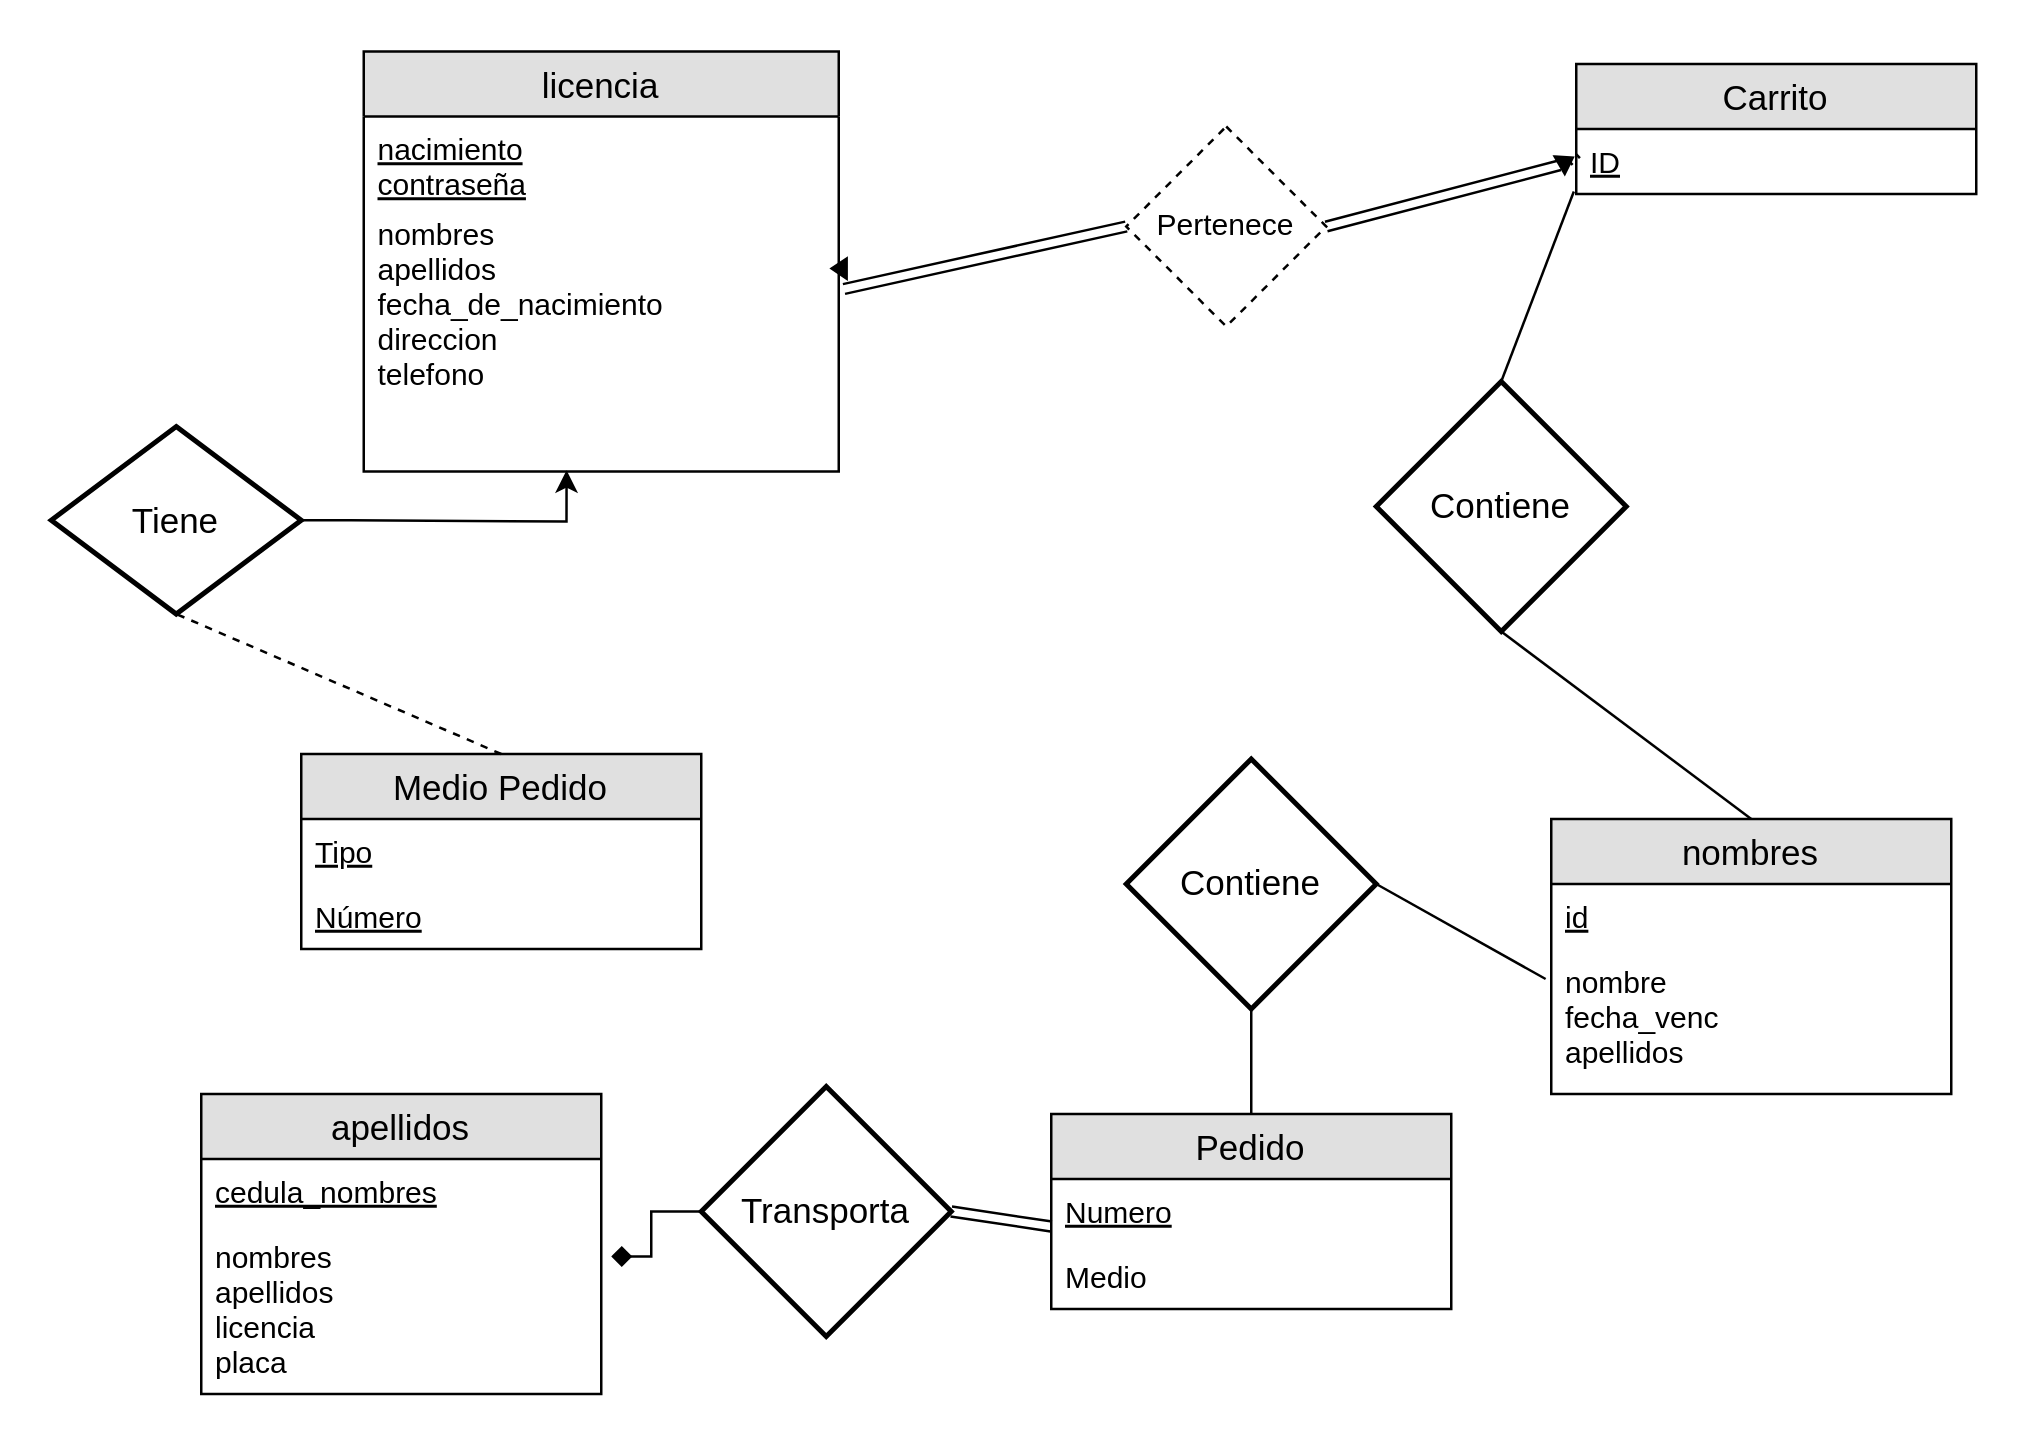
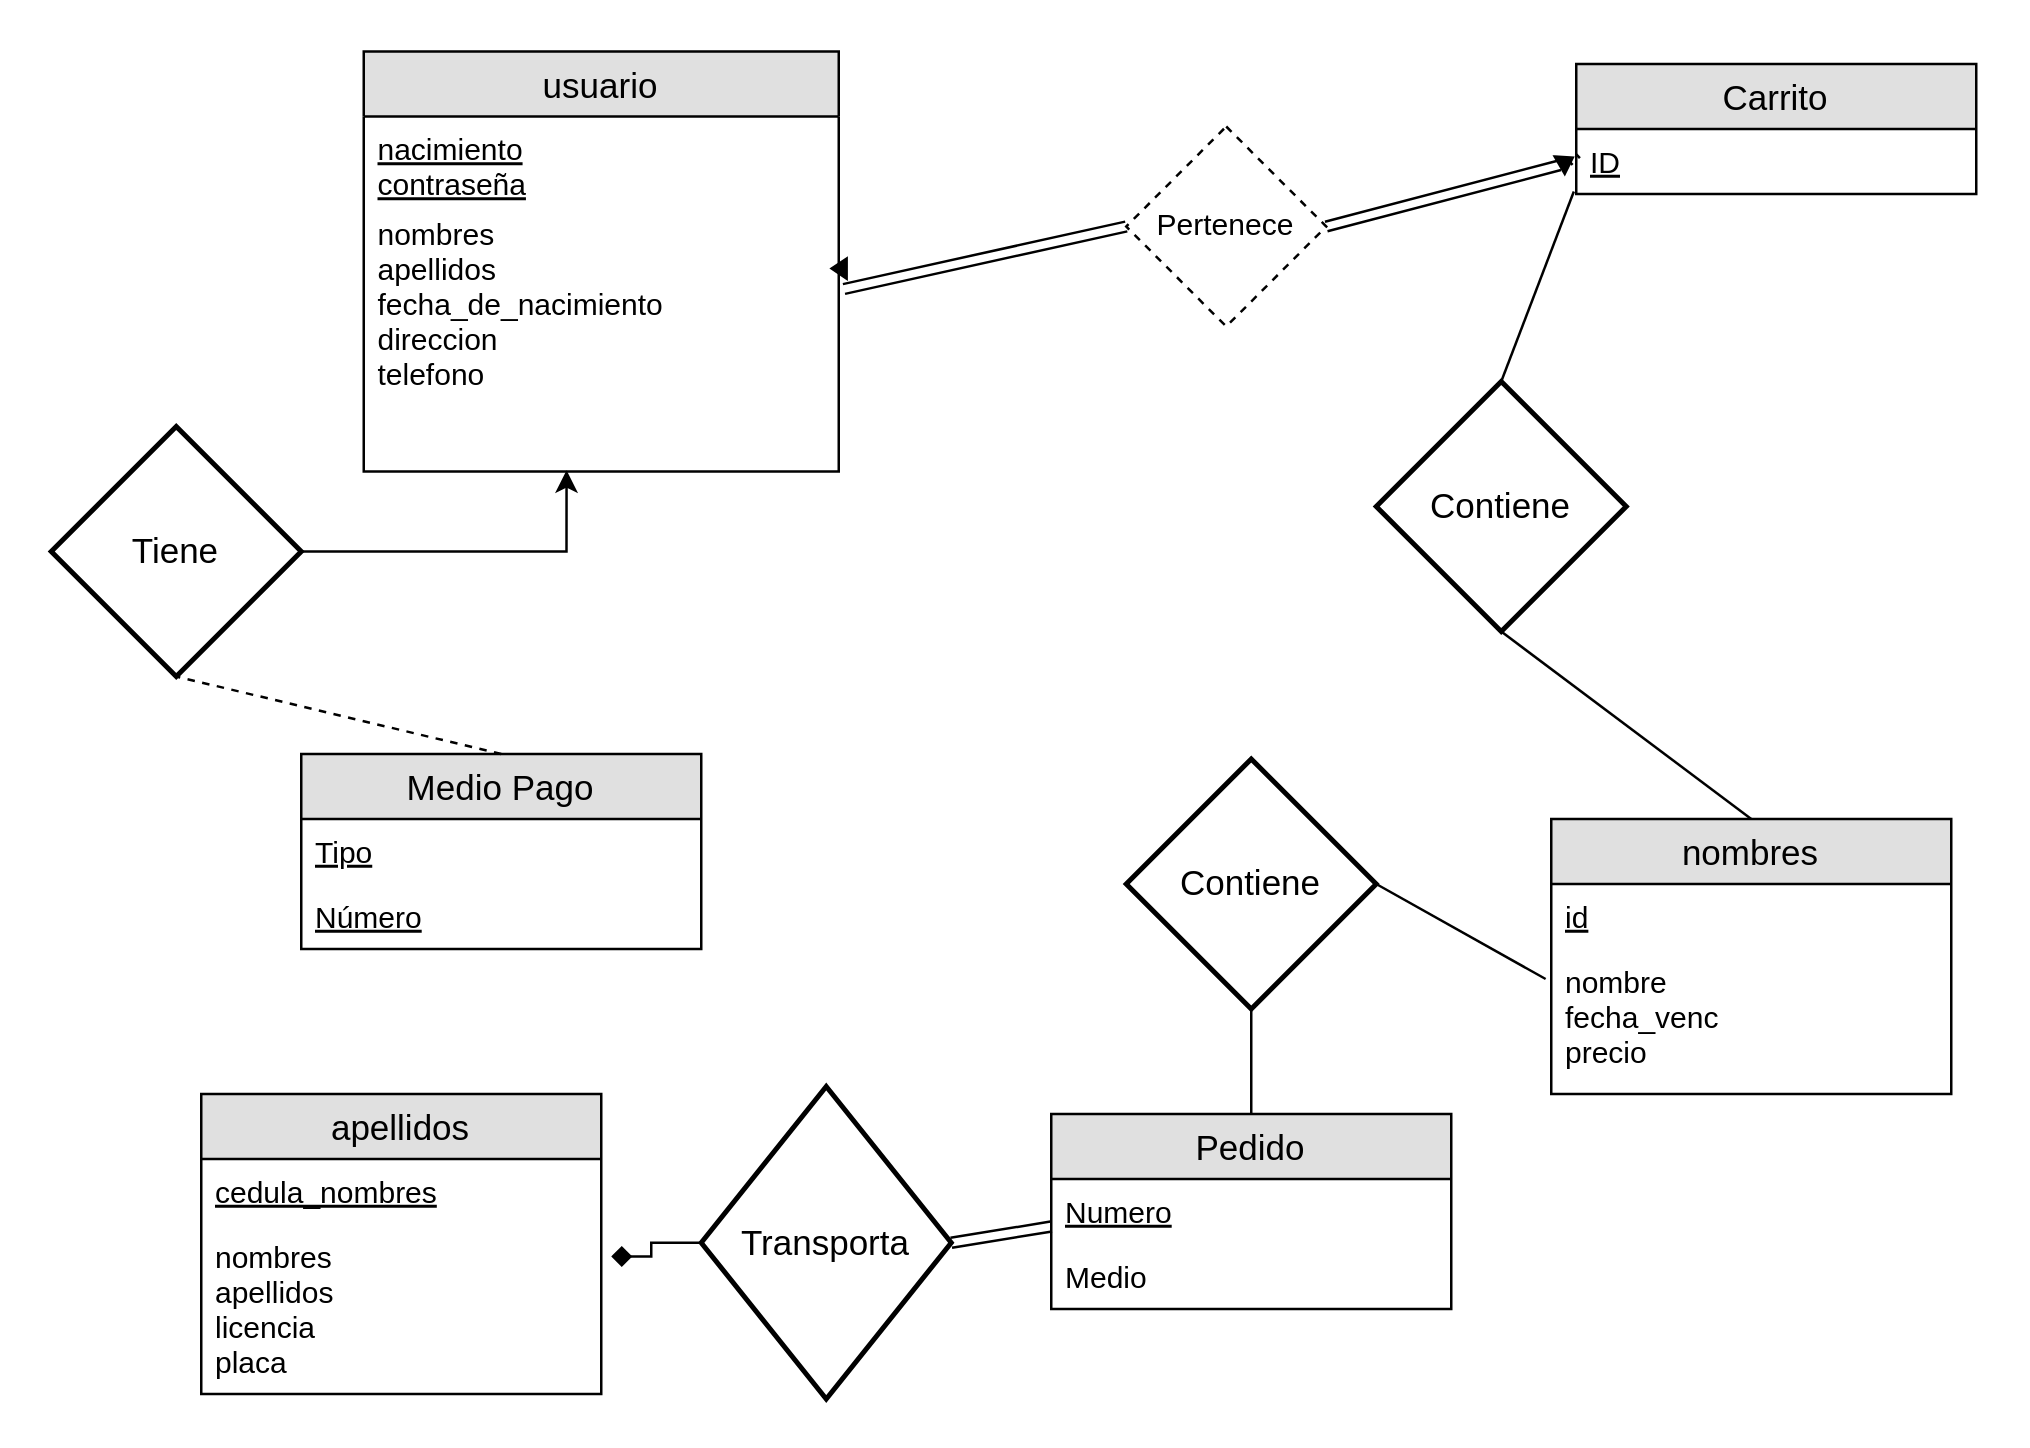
(600, 86) -> (600, 86)
(176, 520) -> (176, 551)
(500, 788) -> (500, 788)
(1615, 983) -> (1615, 983)
(826, 1211) -> (826, 1243)
